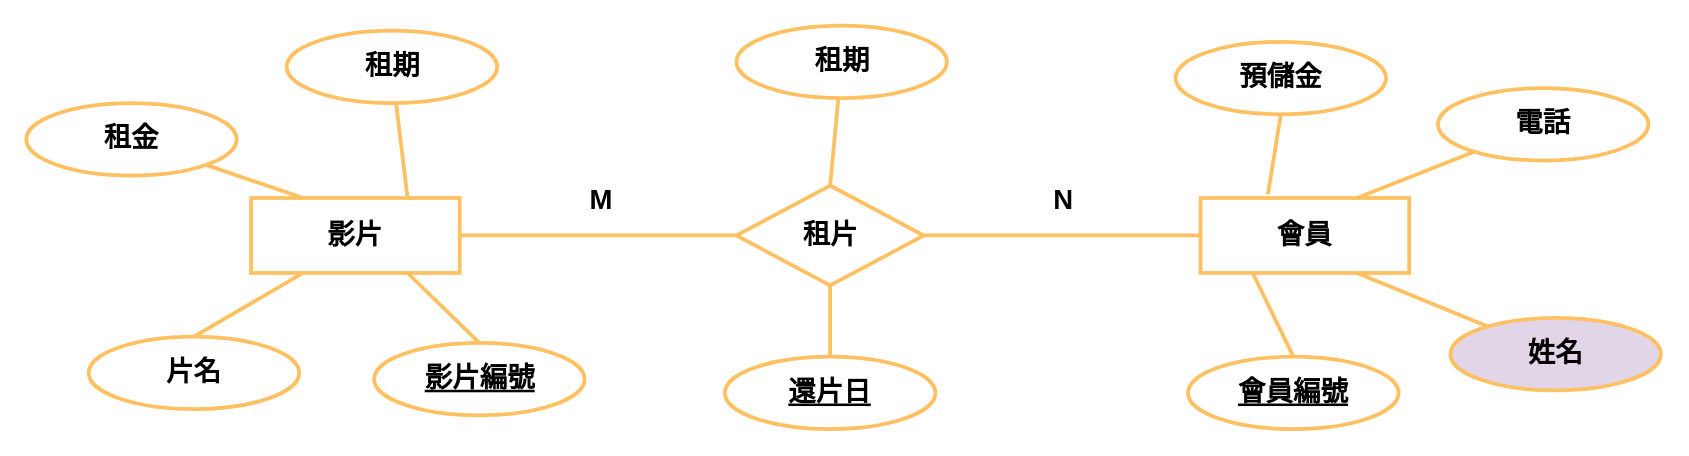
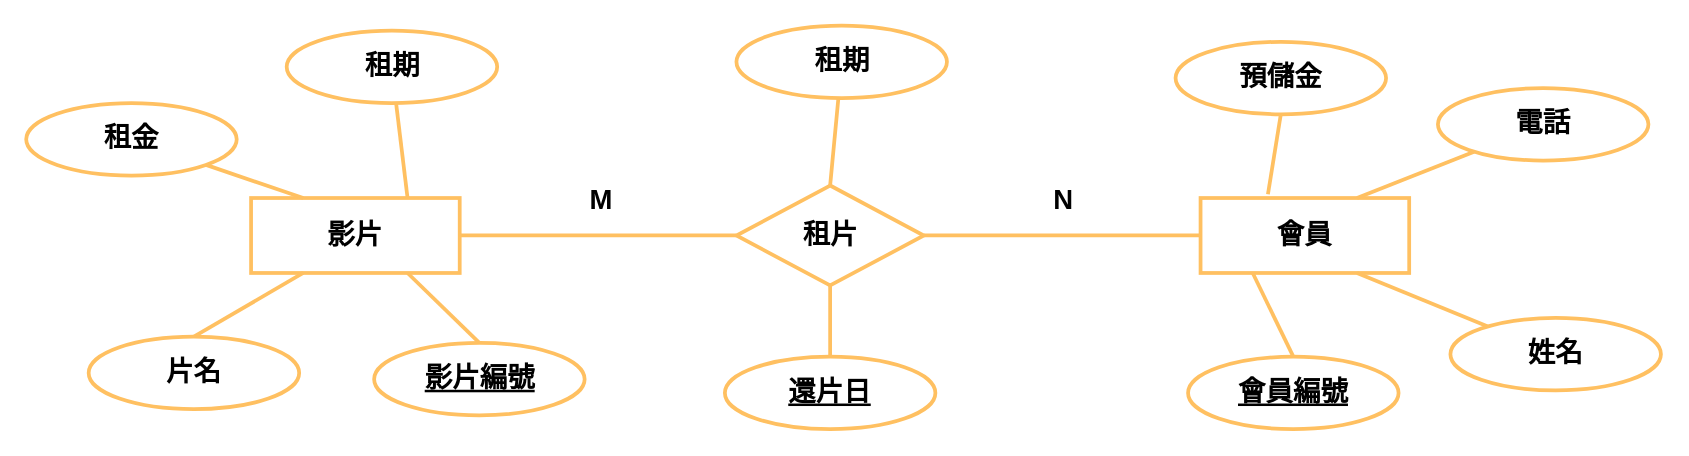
(1556, 354) -> (1556, 354)
